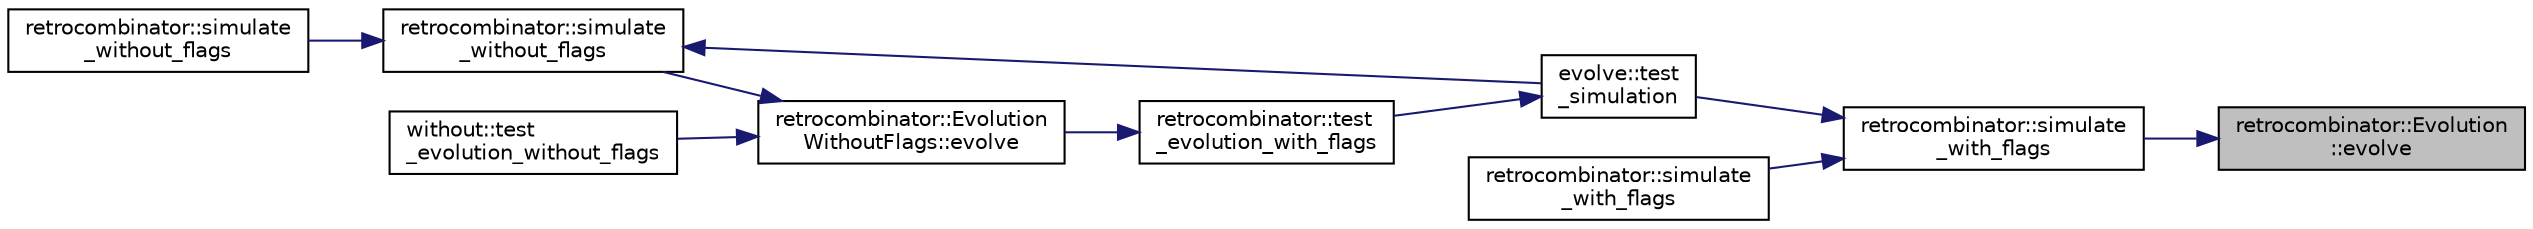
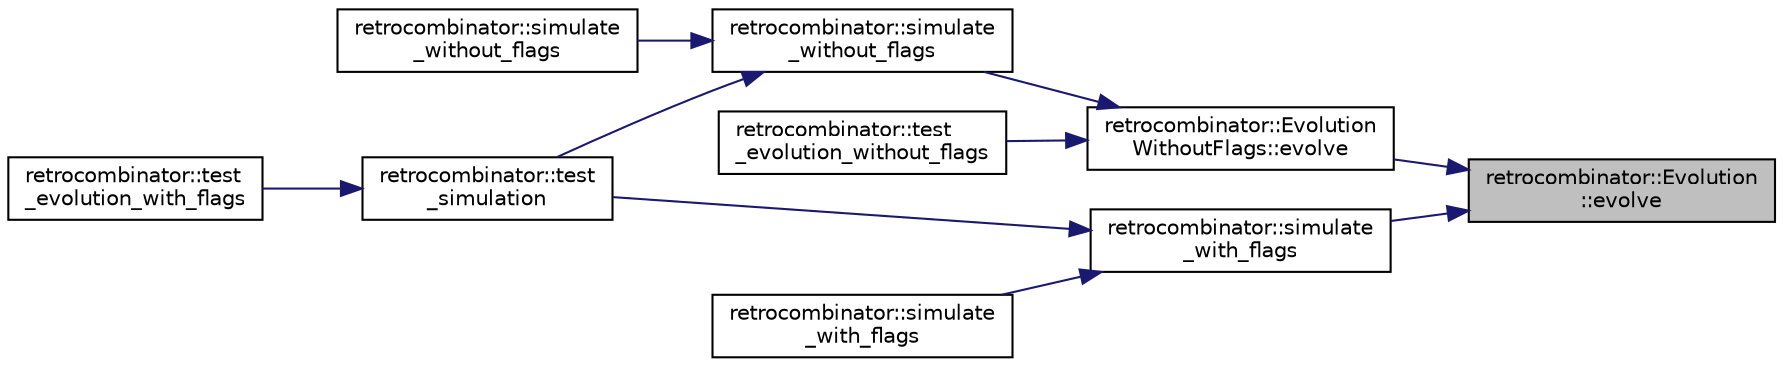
(1619, 86) -> (488, 189)
(1091, 132) -> (1421, 163)
(533, 143) -> (863, 143)
